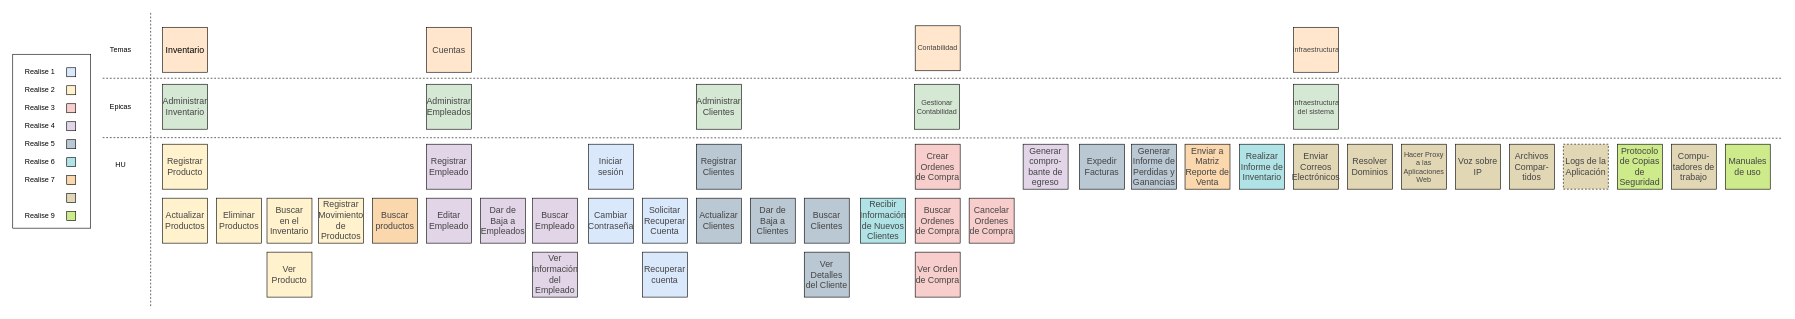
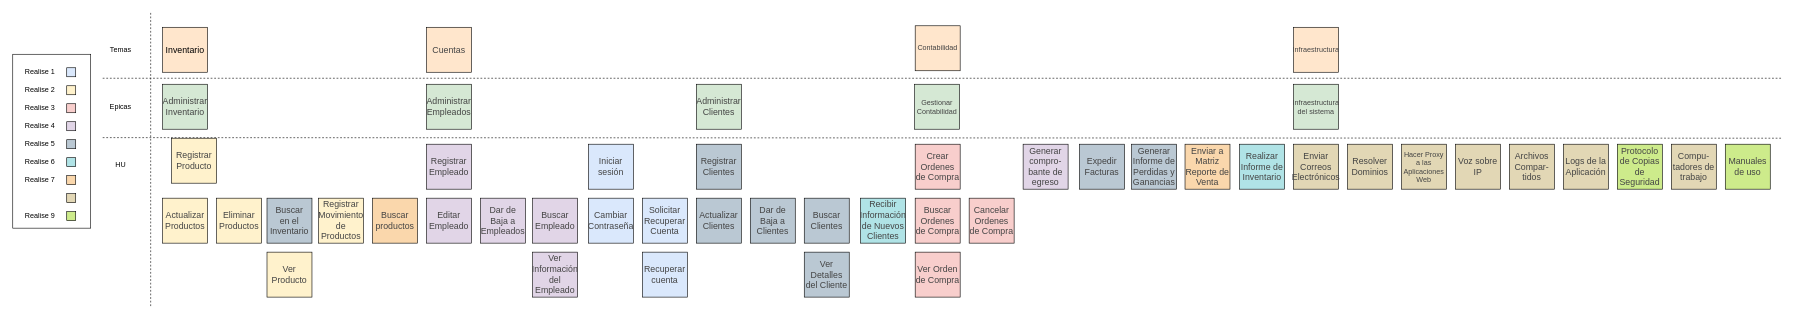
(185, 167) -> (194, 161)
(1586, 167) -> (1586, 167)
(289, 221) -> (289, 221)
